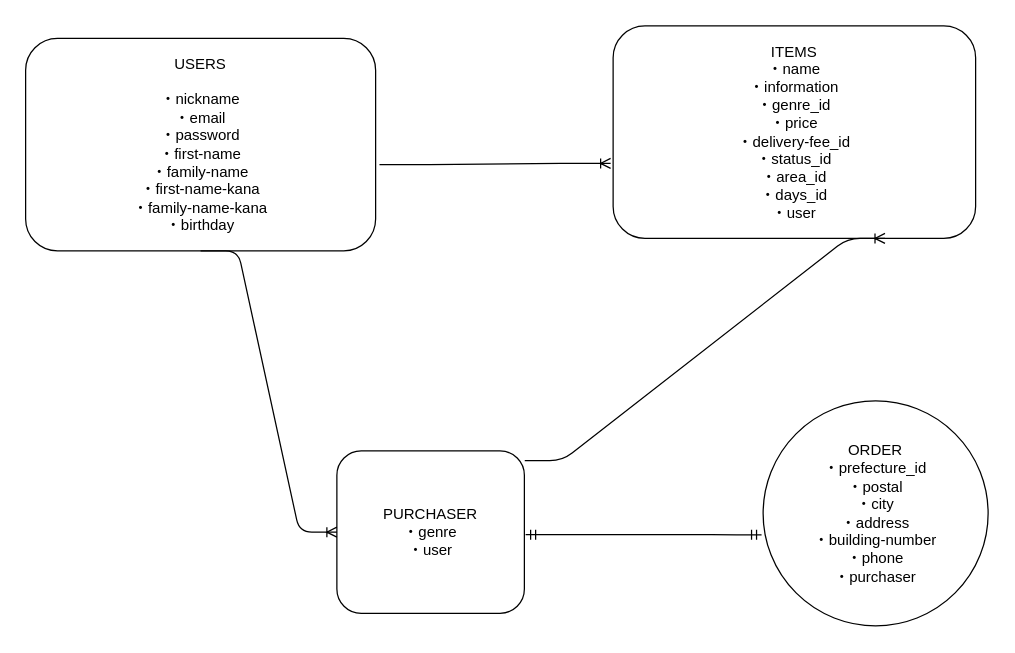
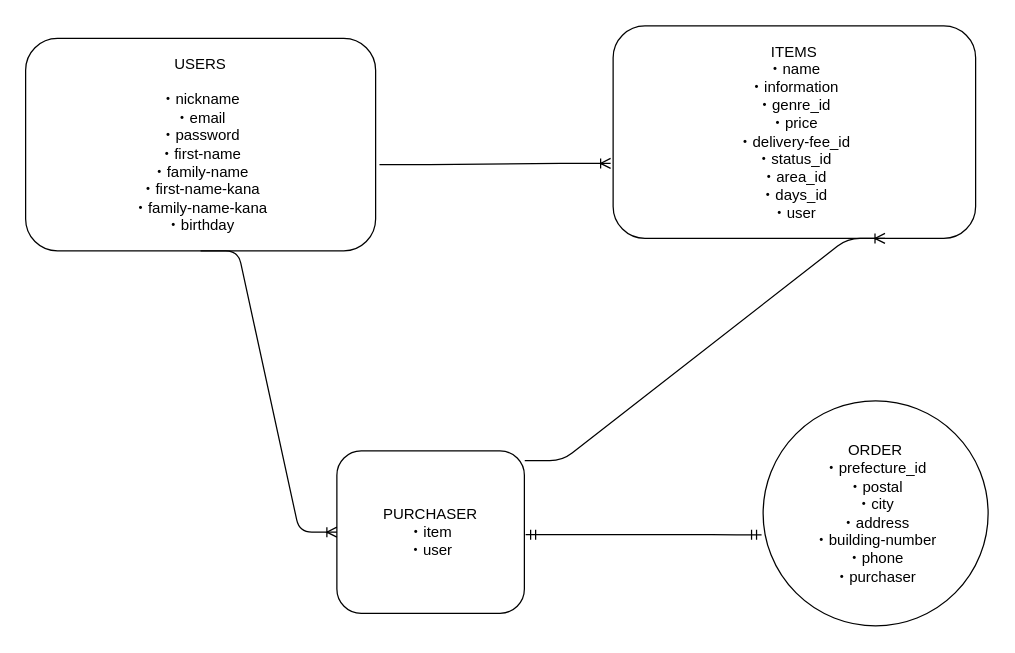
(431, 532) -> (431, 532)
